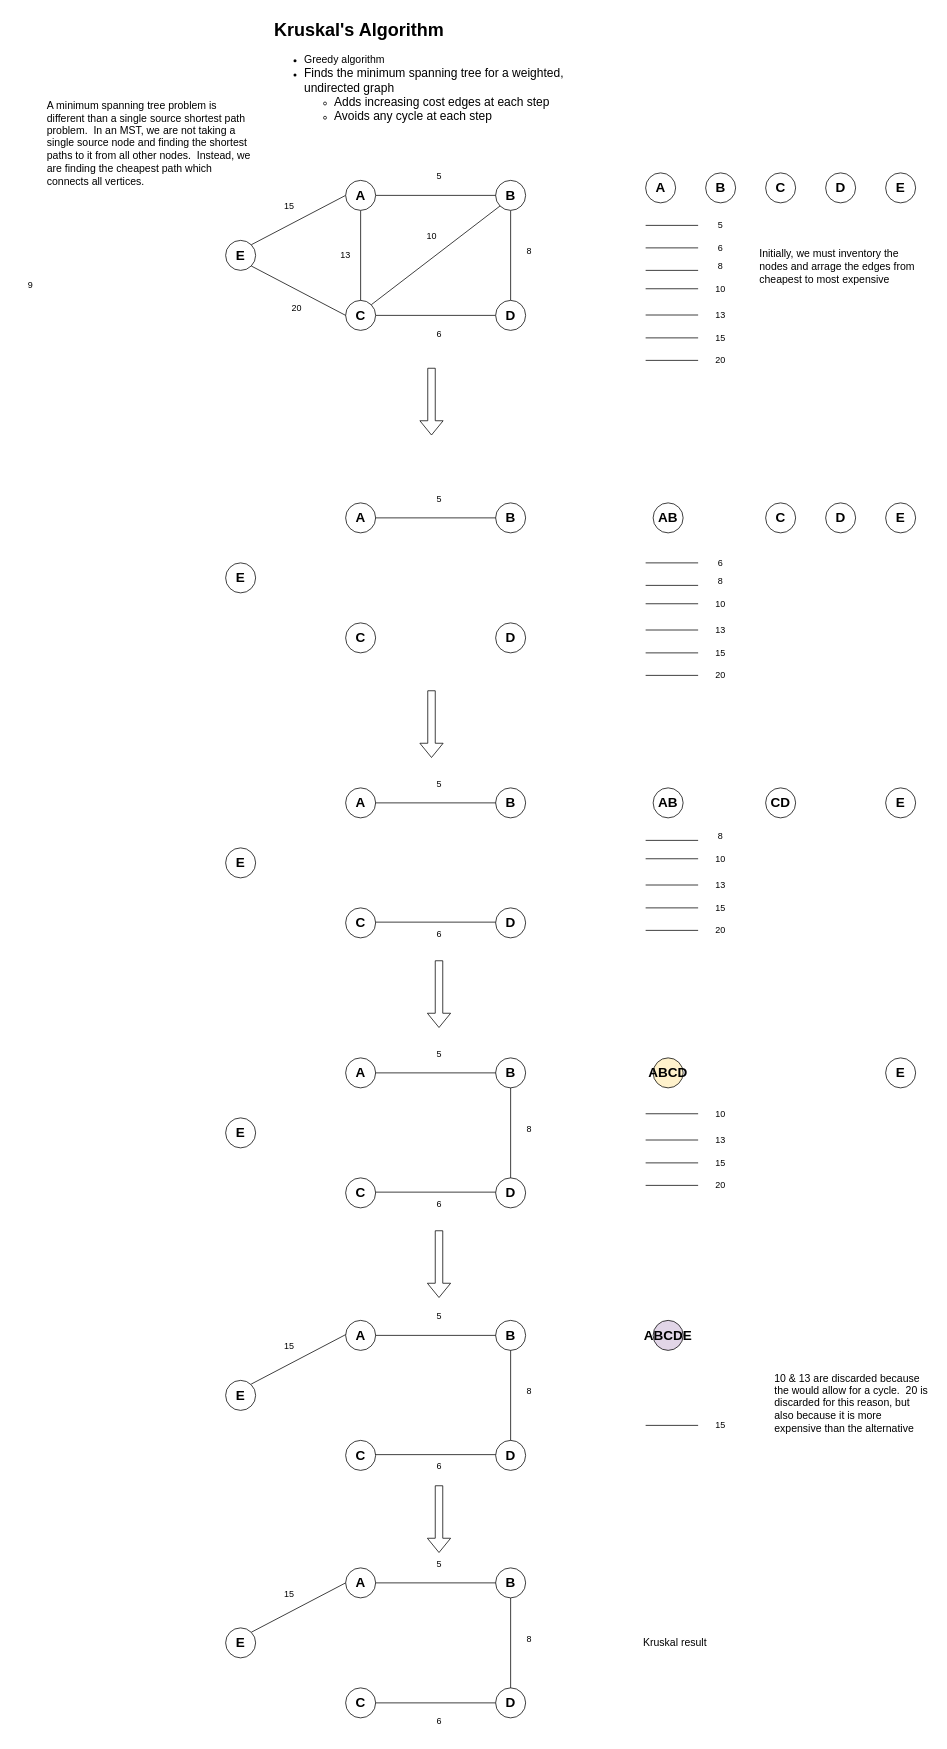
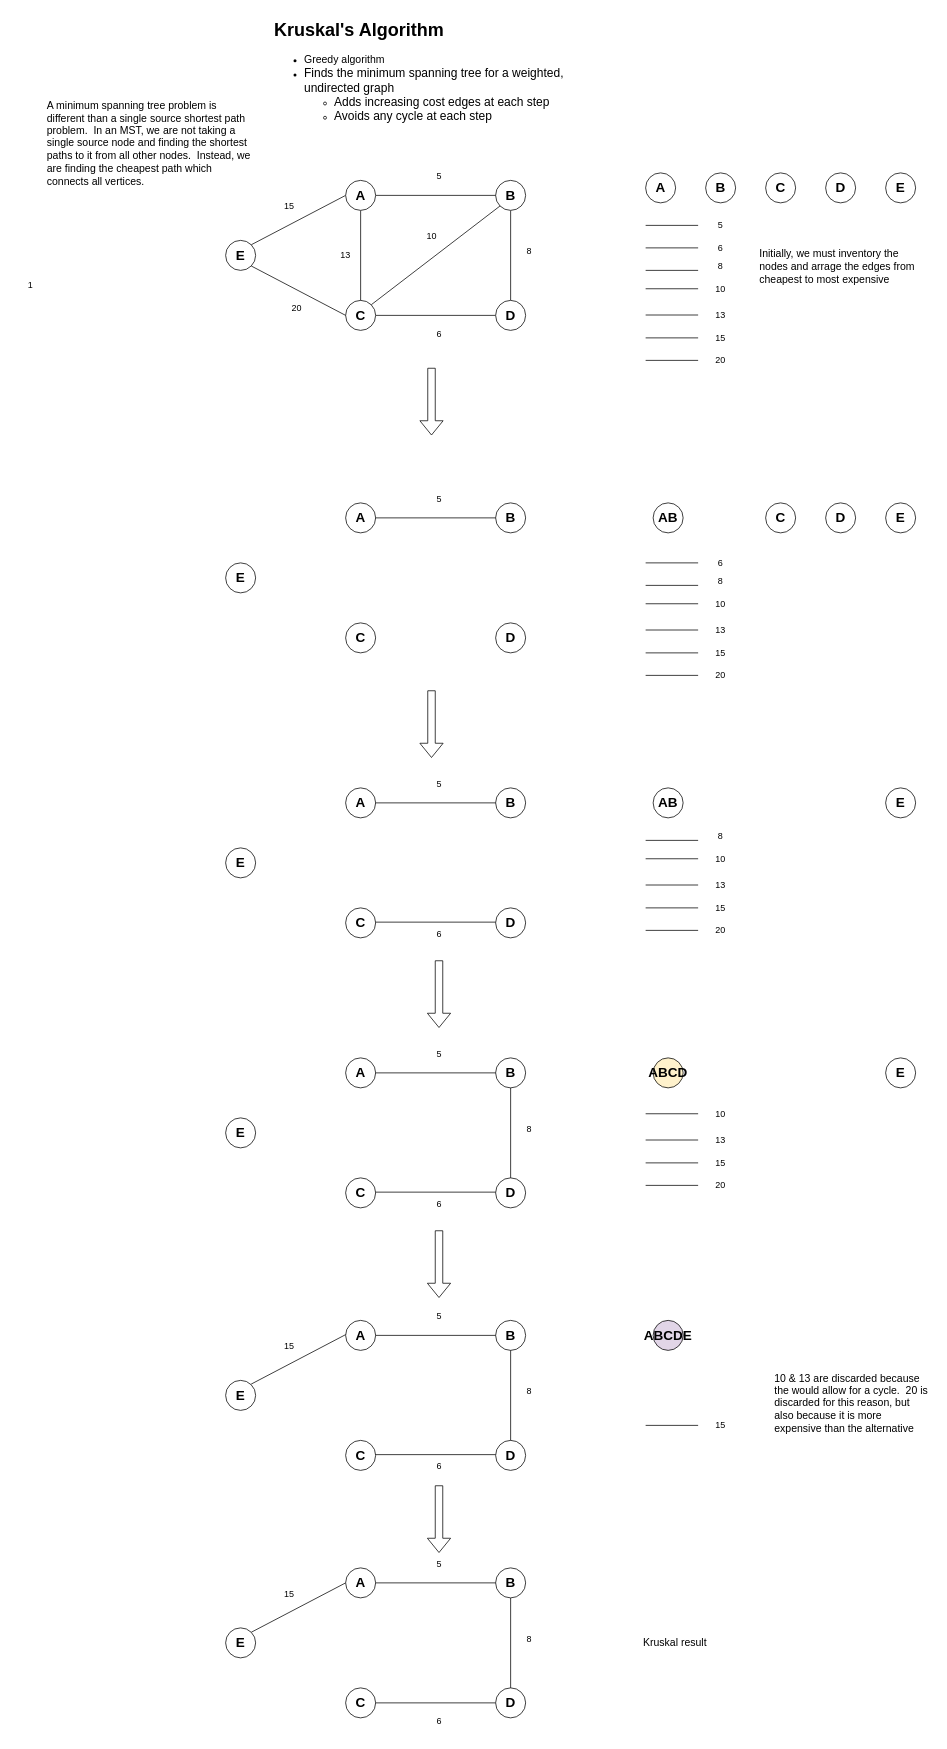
(30, 285) -> (30, 285)
(780, 803) -> none
